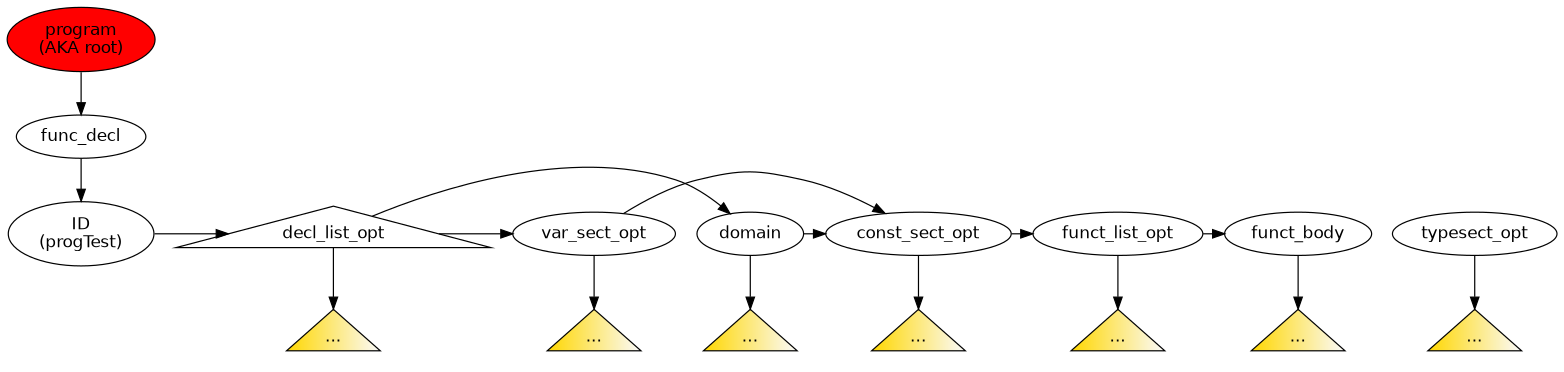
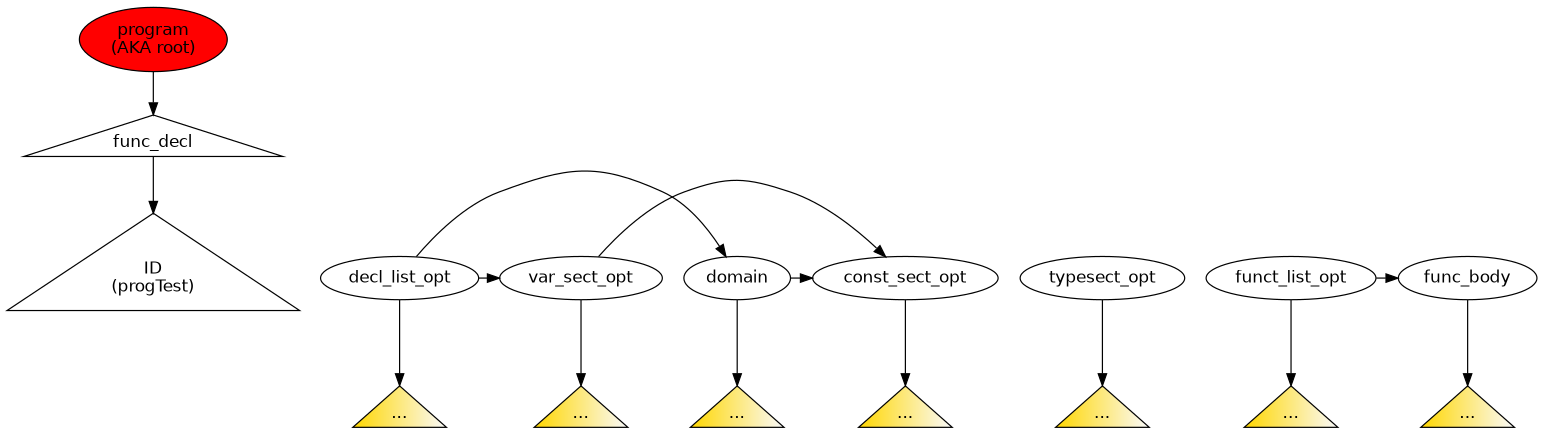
(81, 137) -> (153, 143)
(81, 234) -> (153, 278)
(185, 234) -> none
(333, 234) -> (400, 278)
(1016, 234) -> none
(1298, 234) -> (1468, 278)
